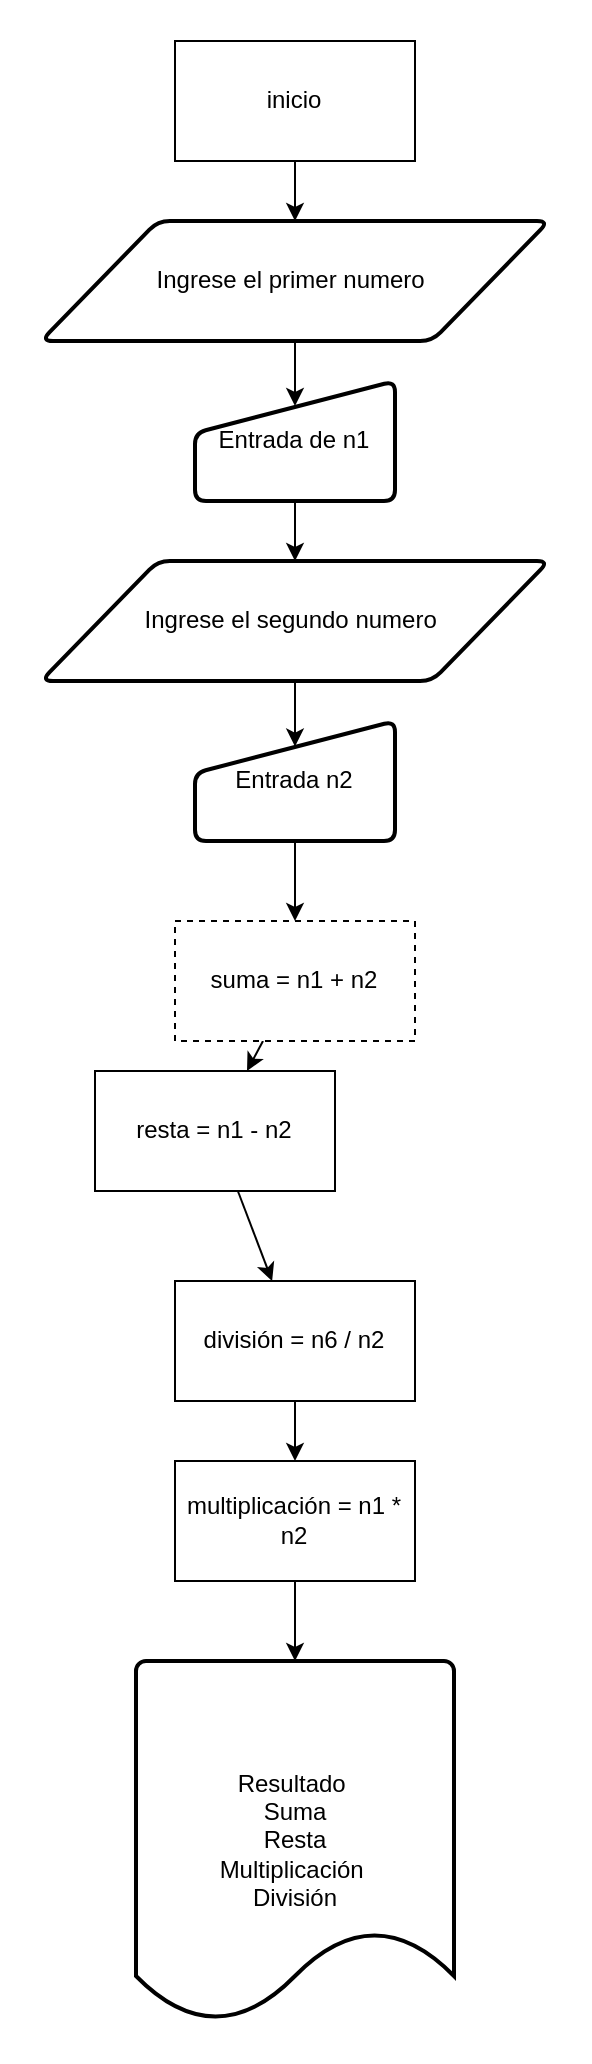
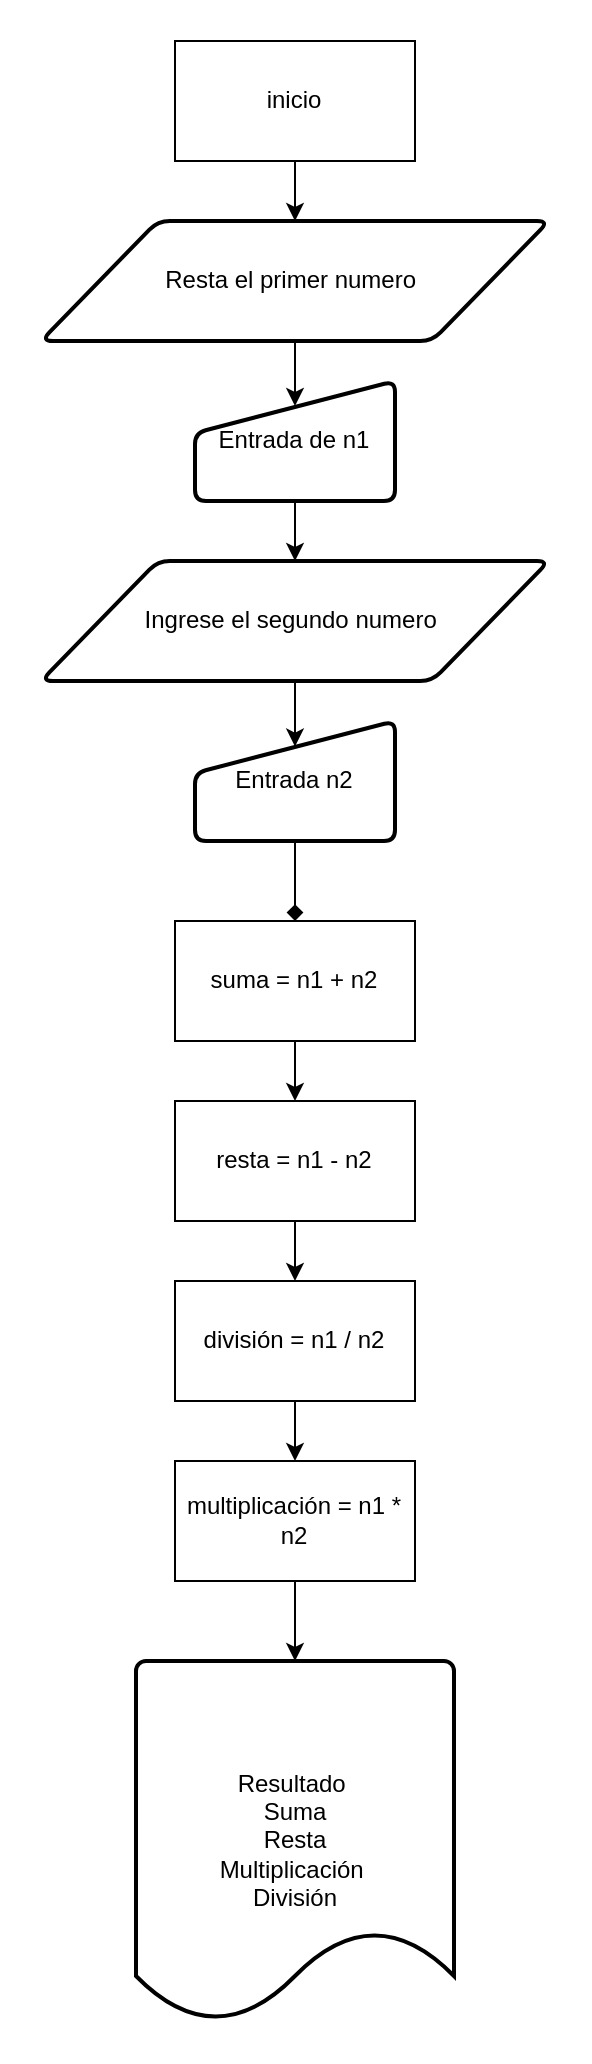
(295, 281) -> (295, 281)
(295, 906) -> (295, 905)
(295, 981) -> (295, 981)
(215, 1131) -> (295, 1161)
(295, 1341) -> (295, 1341)
